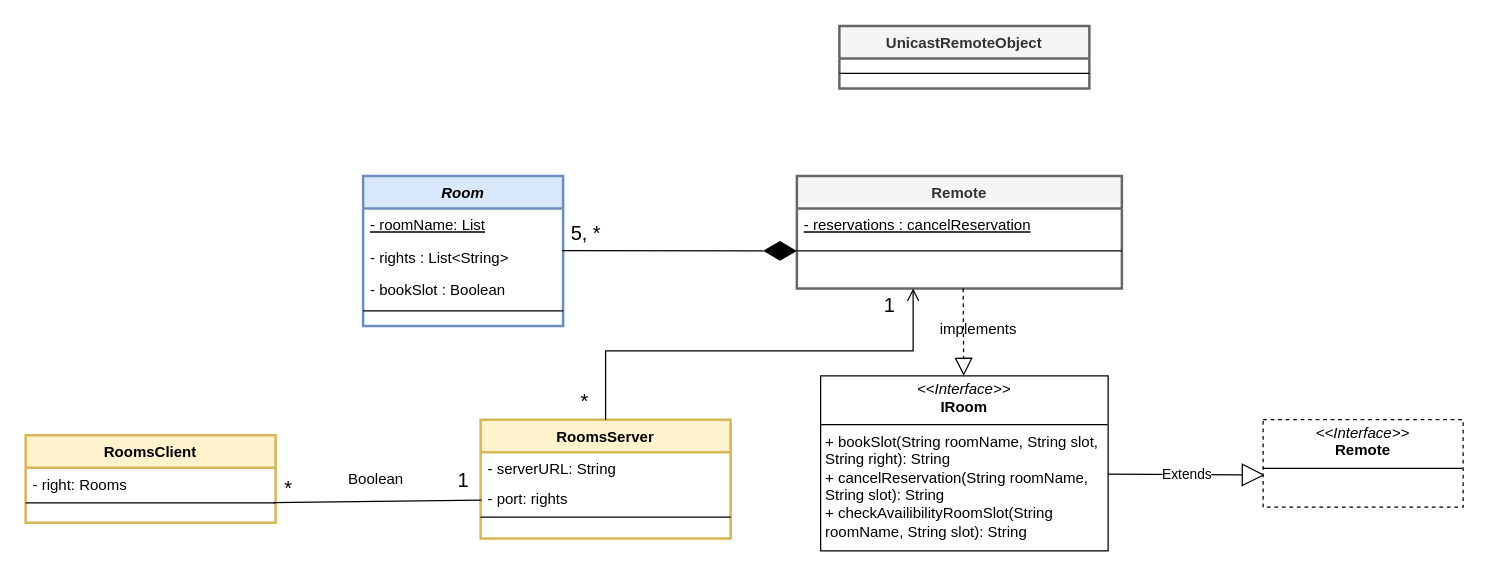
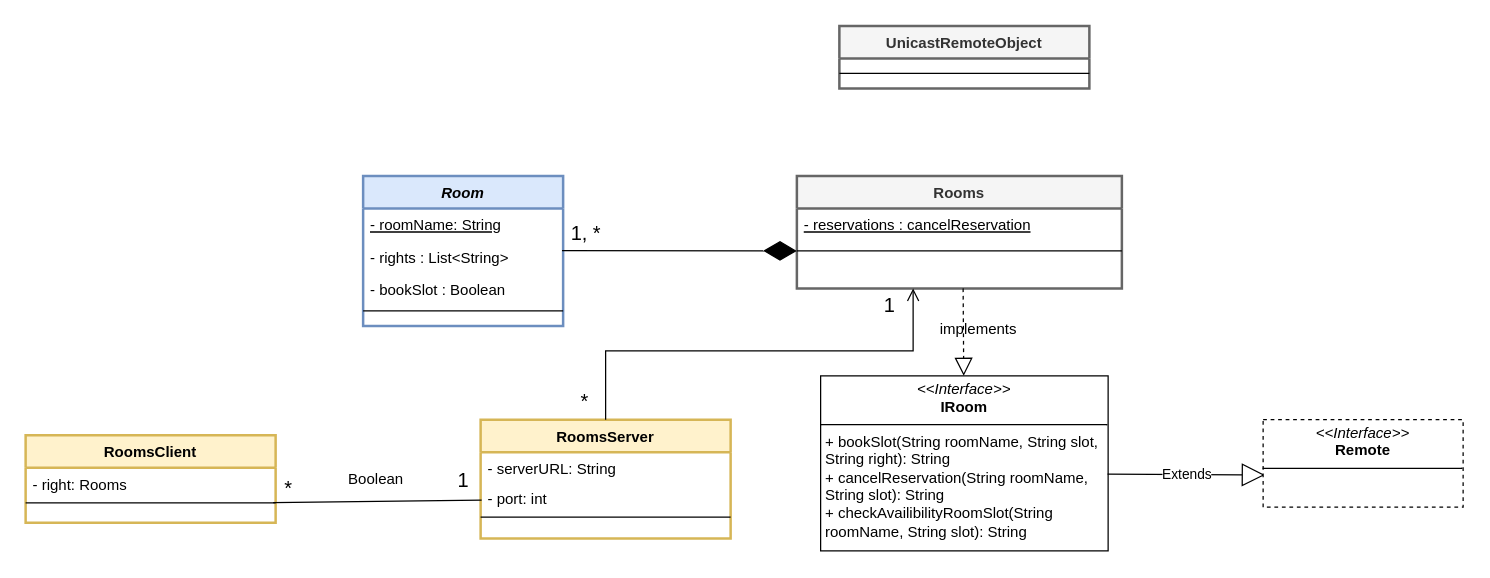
(959, 193) -> (959, 193)
(429, 225) -> (438, 225)
(586, 233) -> (586, 233)
(539, 499) -> (526, 499)
